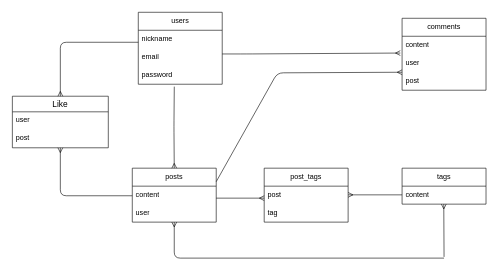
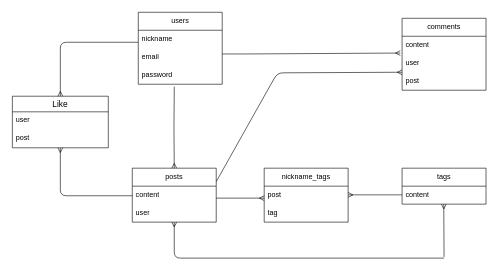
(306, 177) -> (306, 177)
